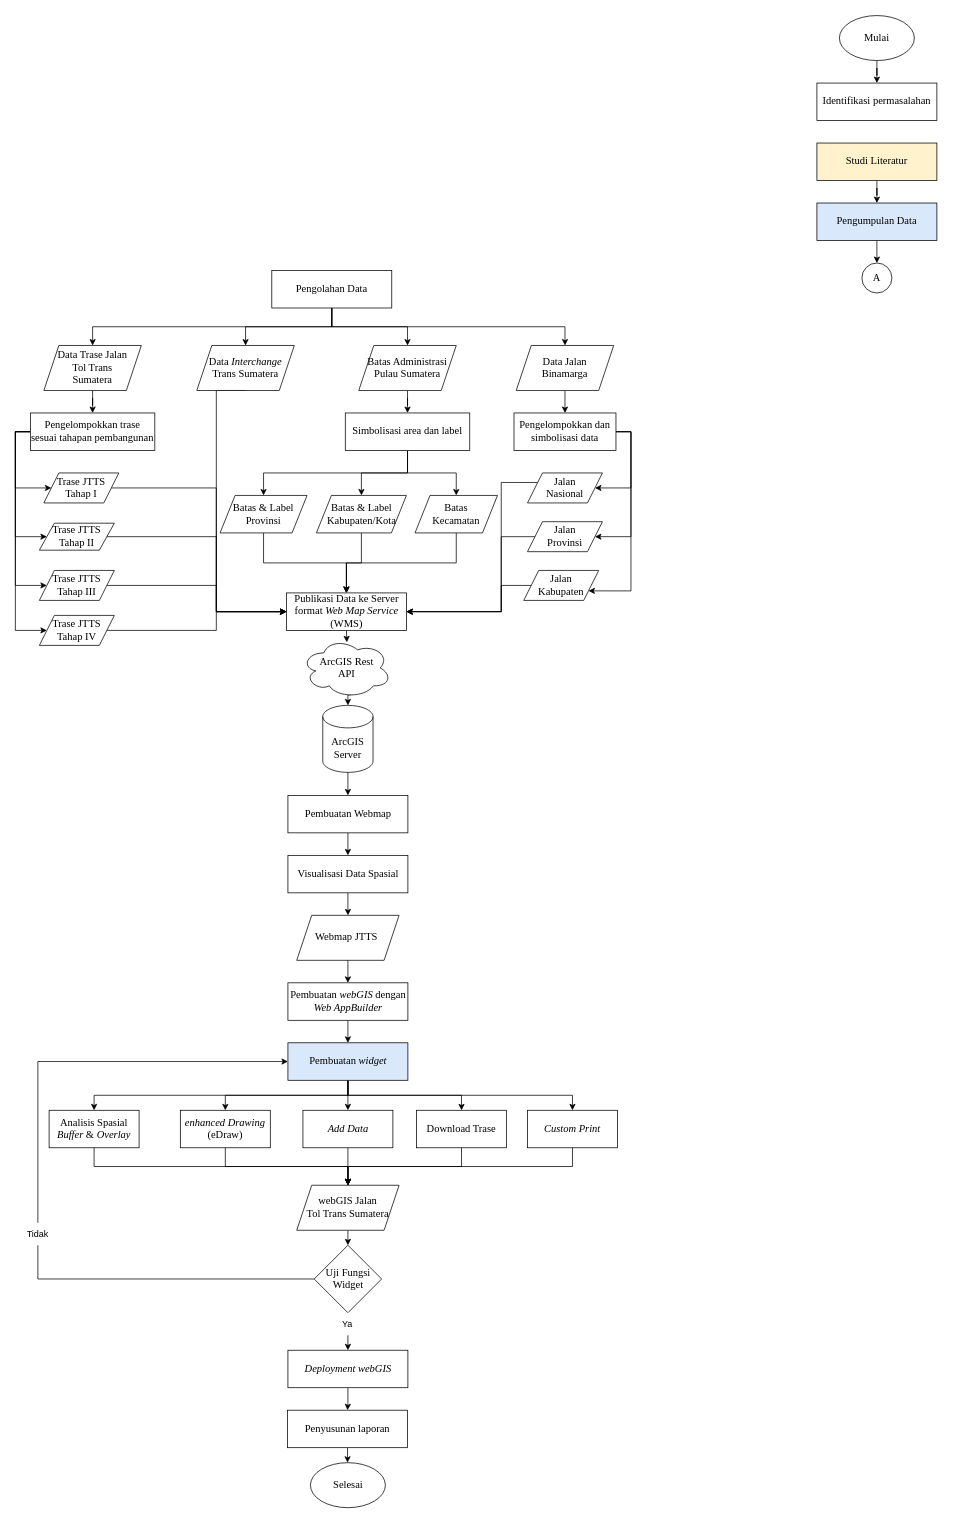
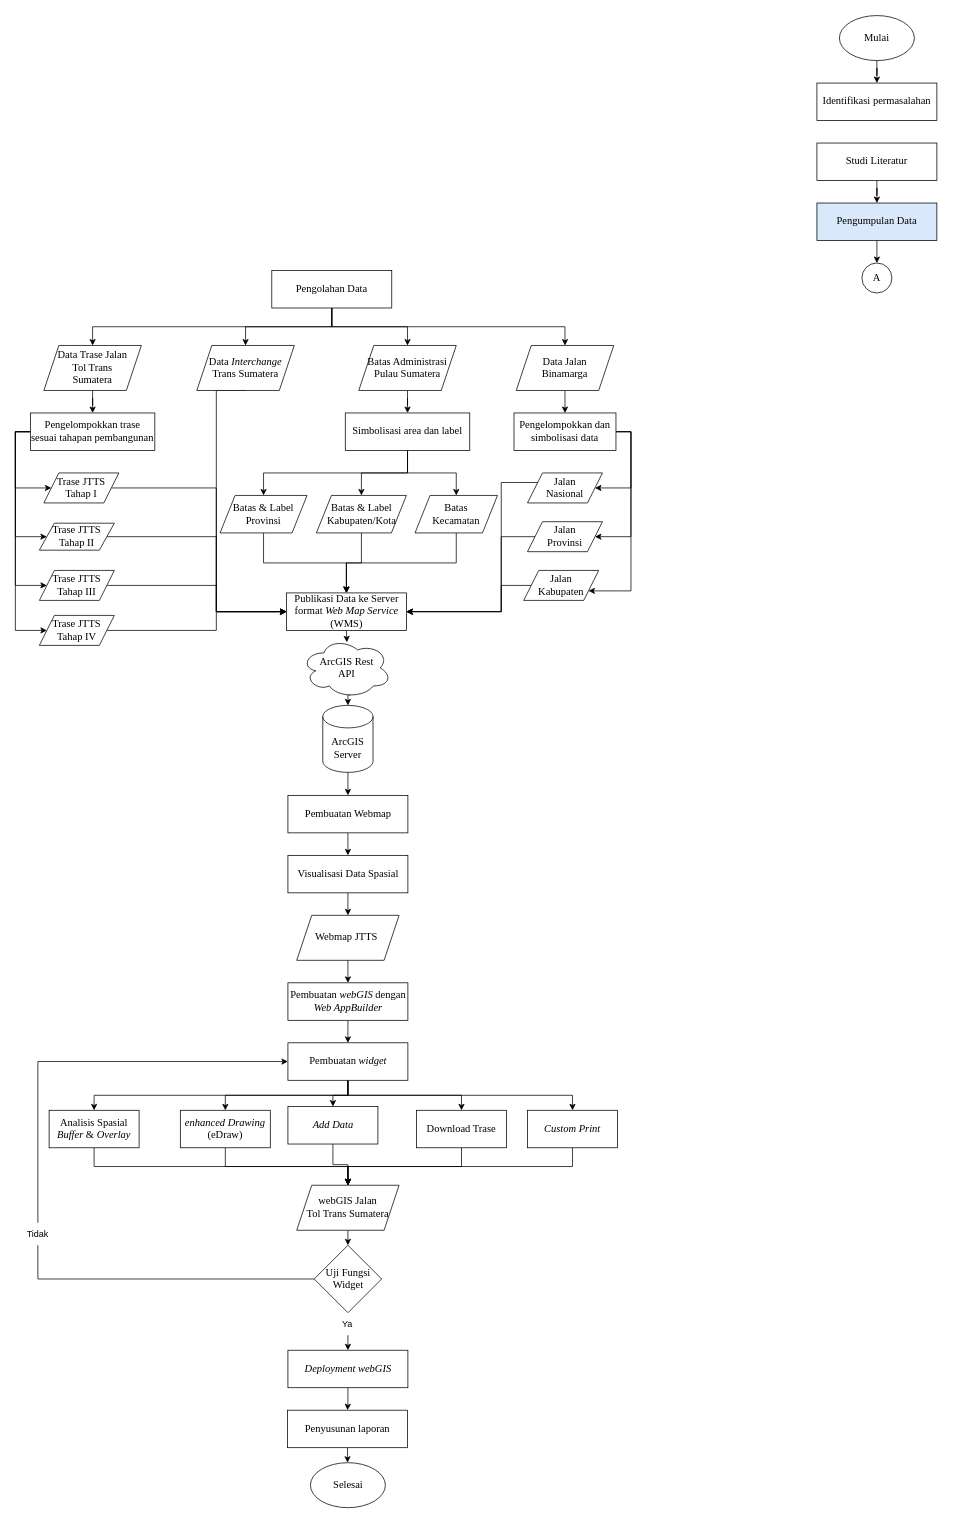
(877, 162) -> (877, 162)
(348, 1062) -> (348, 1062)
(348, 1129) -> (333, 1125)
